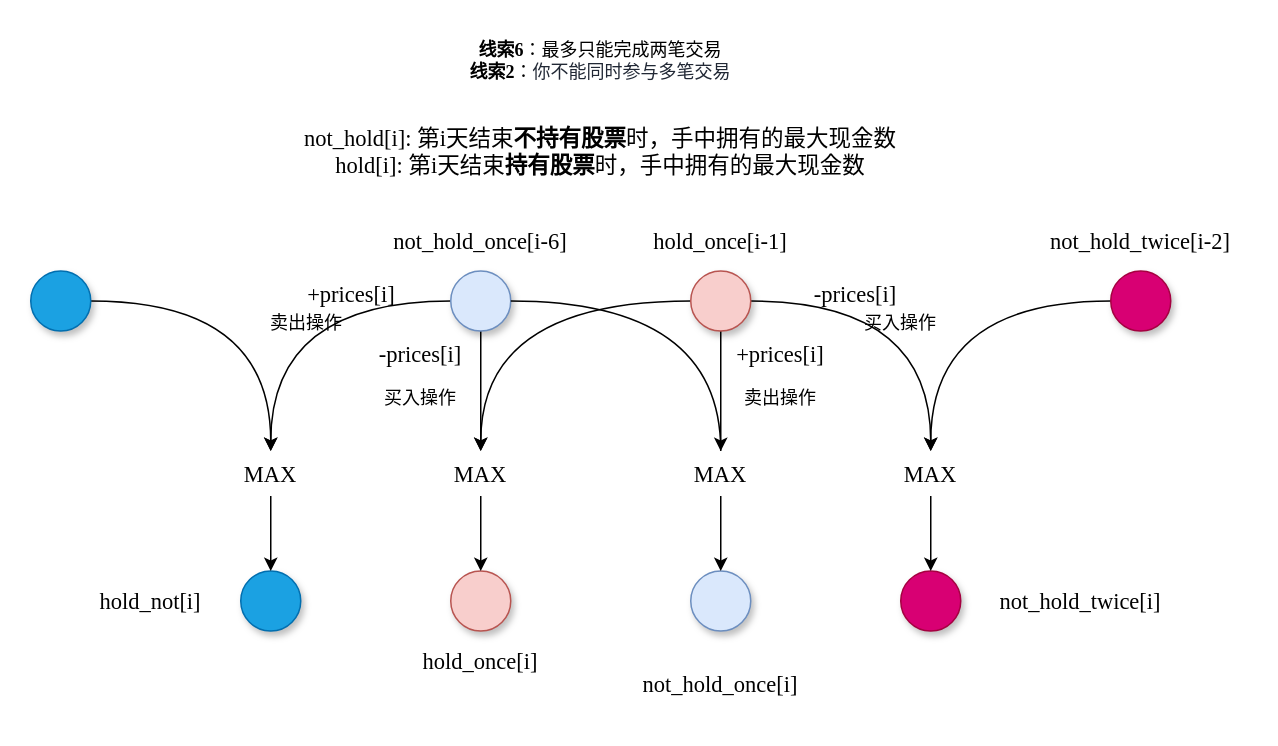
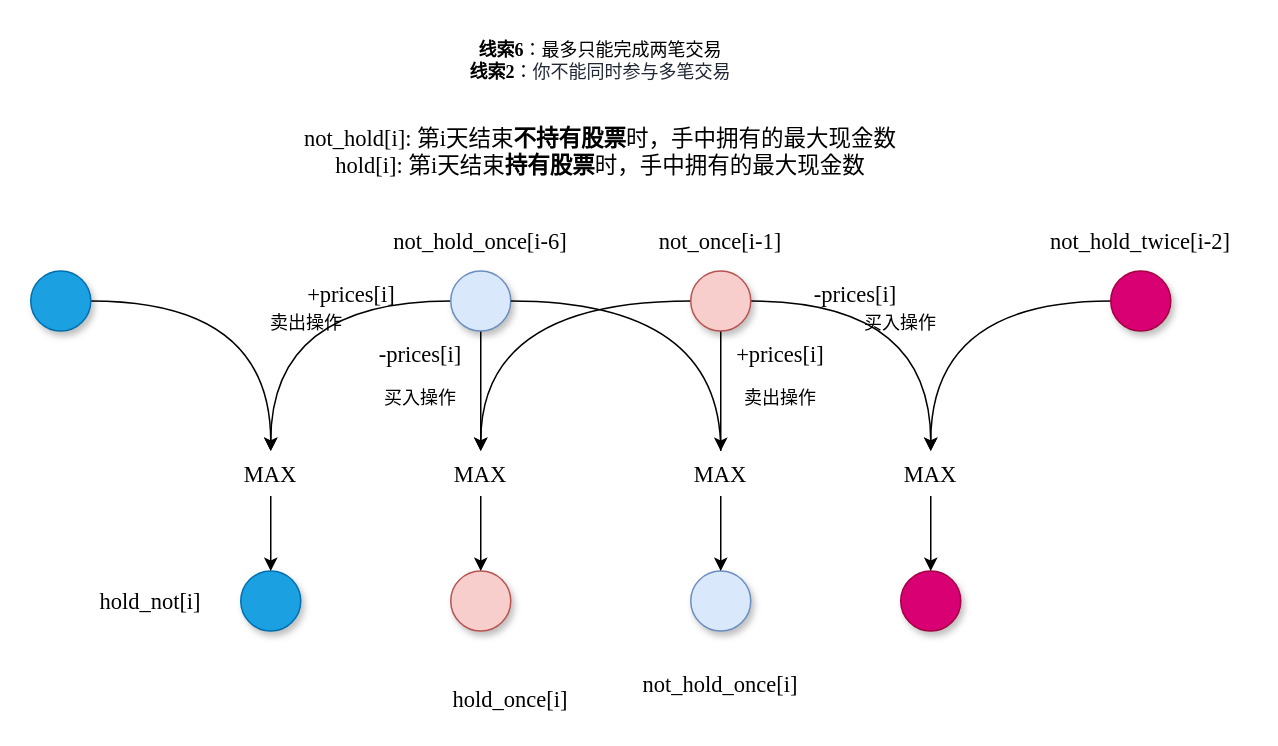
(721, 241) -> (721, 241)
(1081, 601) -> none
(481, 661) -> (511, 698)
